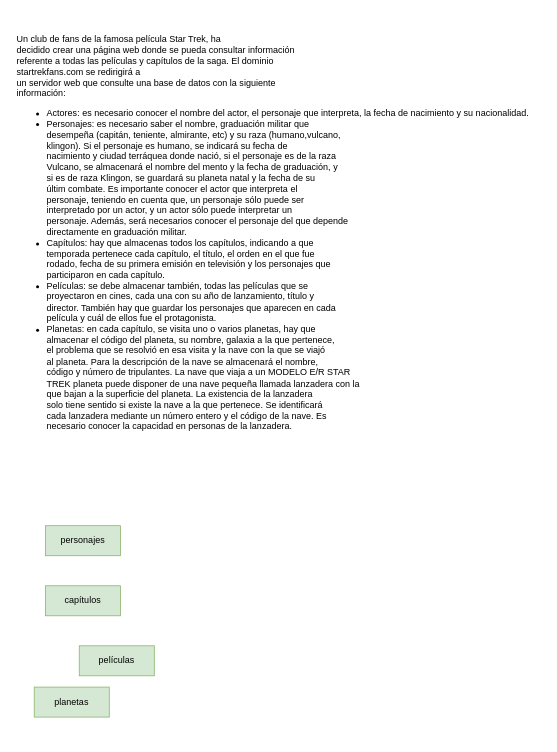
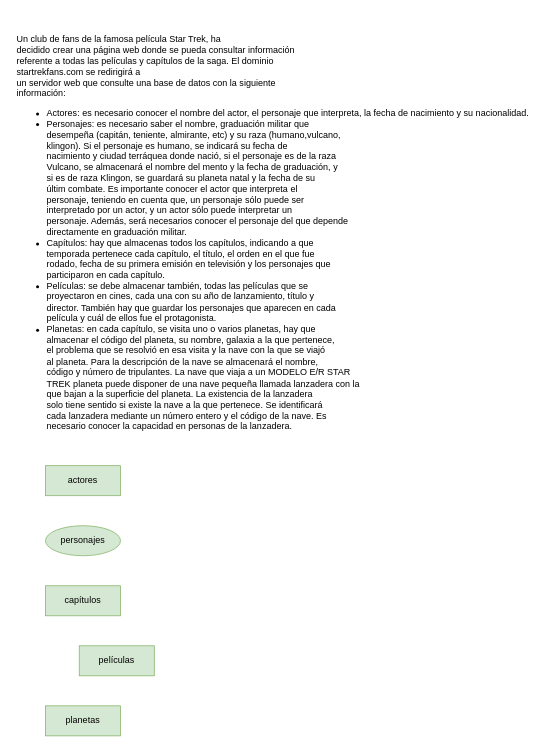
none -> (83, 480)
(83, 540) -> (83, 540)
(72, 702) -> (83, 720)
